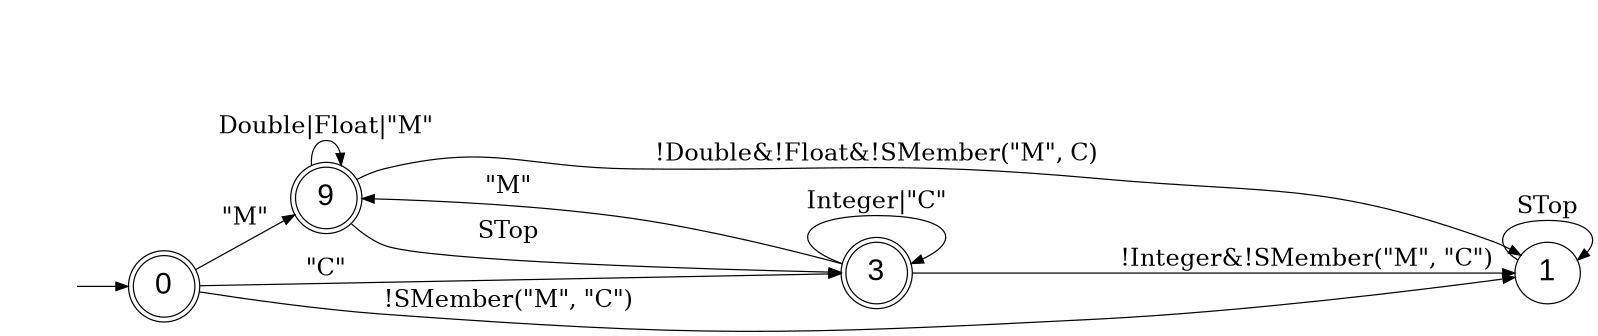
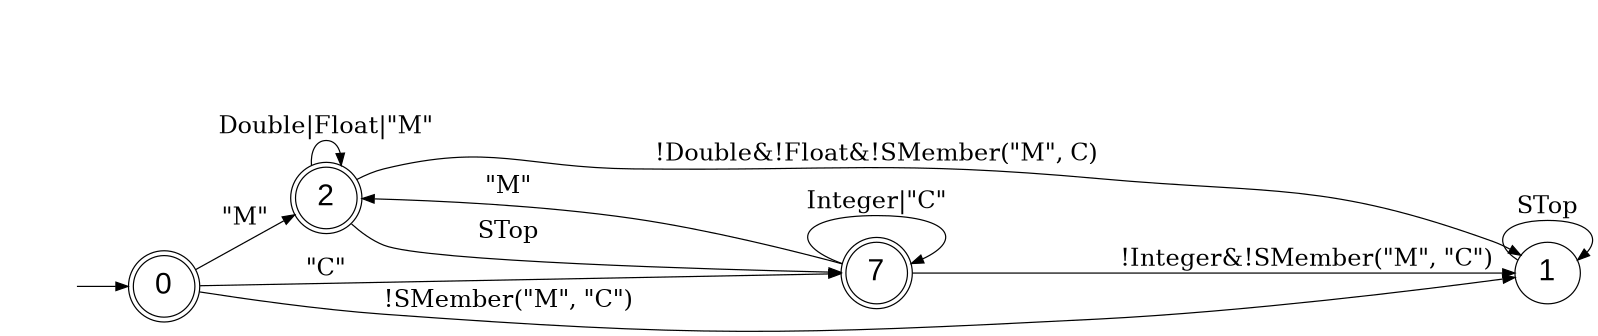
(326, 198) -> (326, 198)
(877, 273) -> (877, 273)
